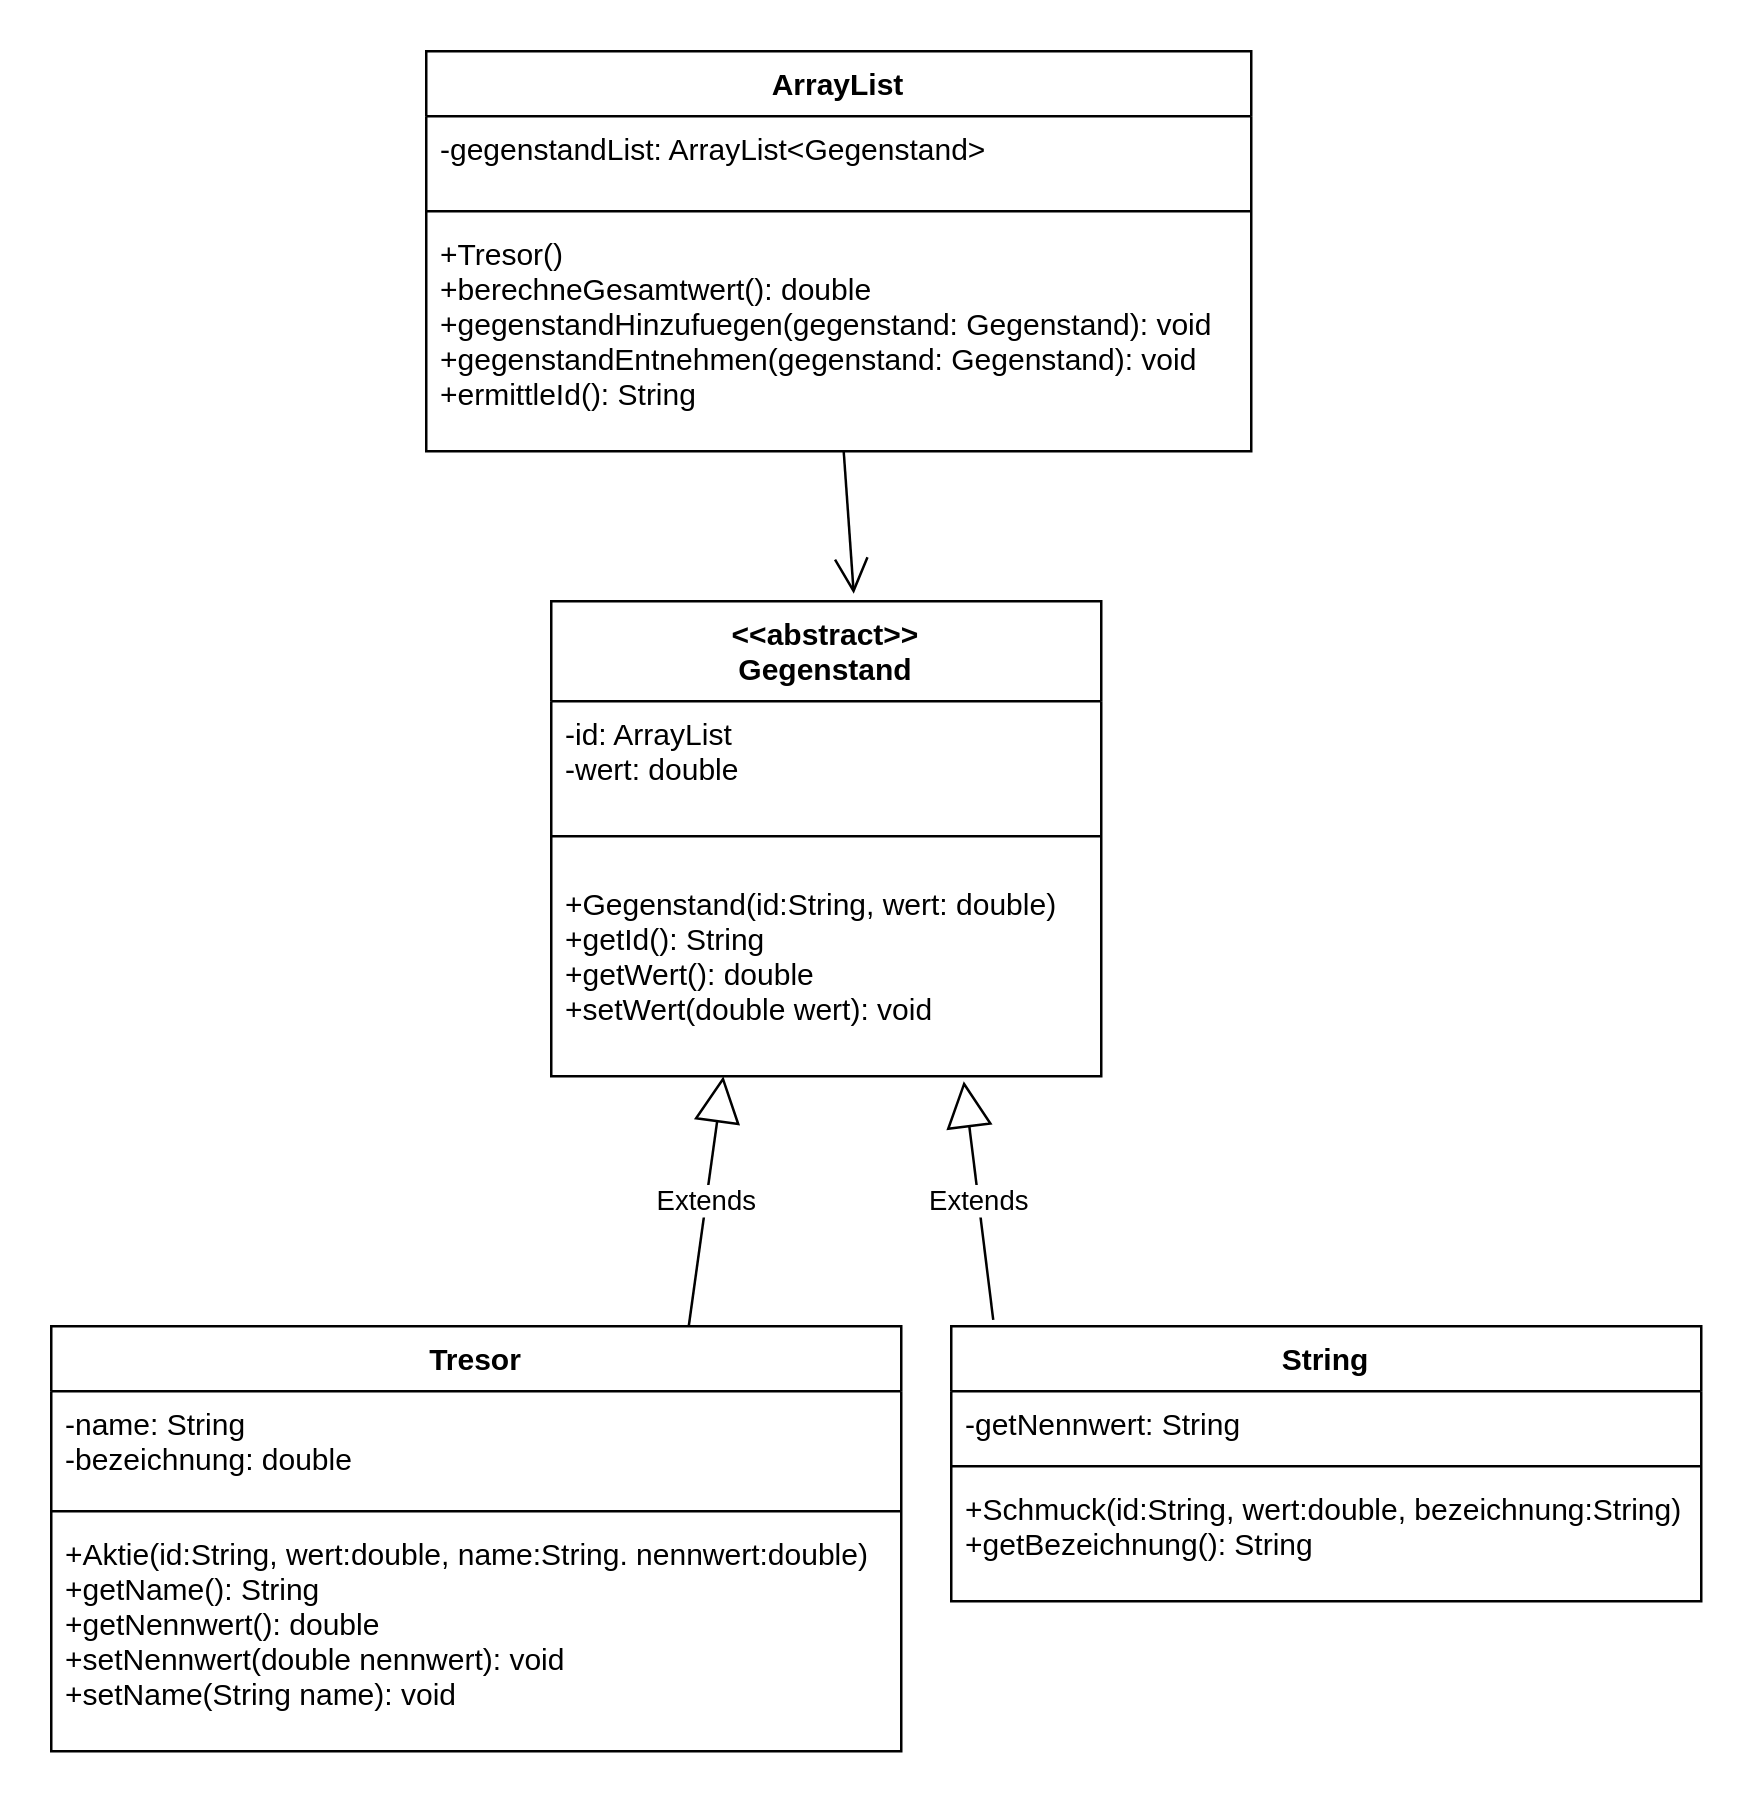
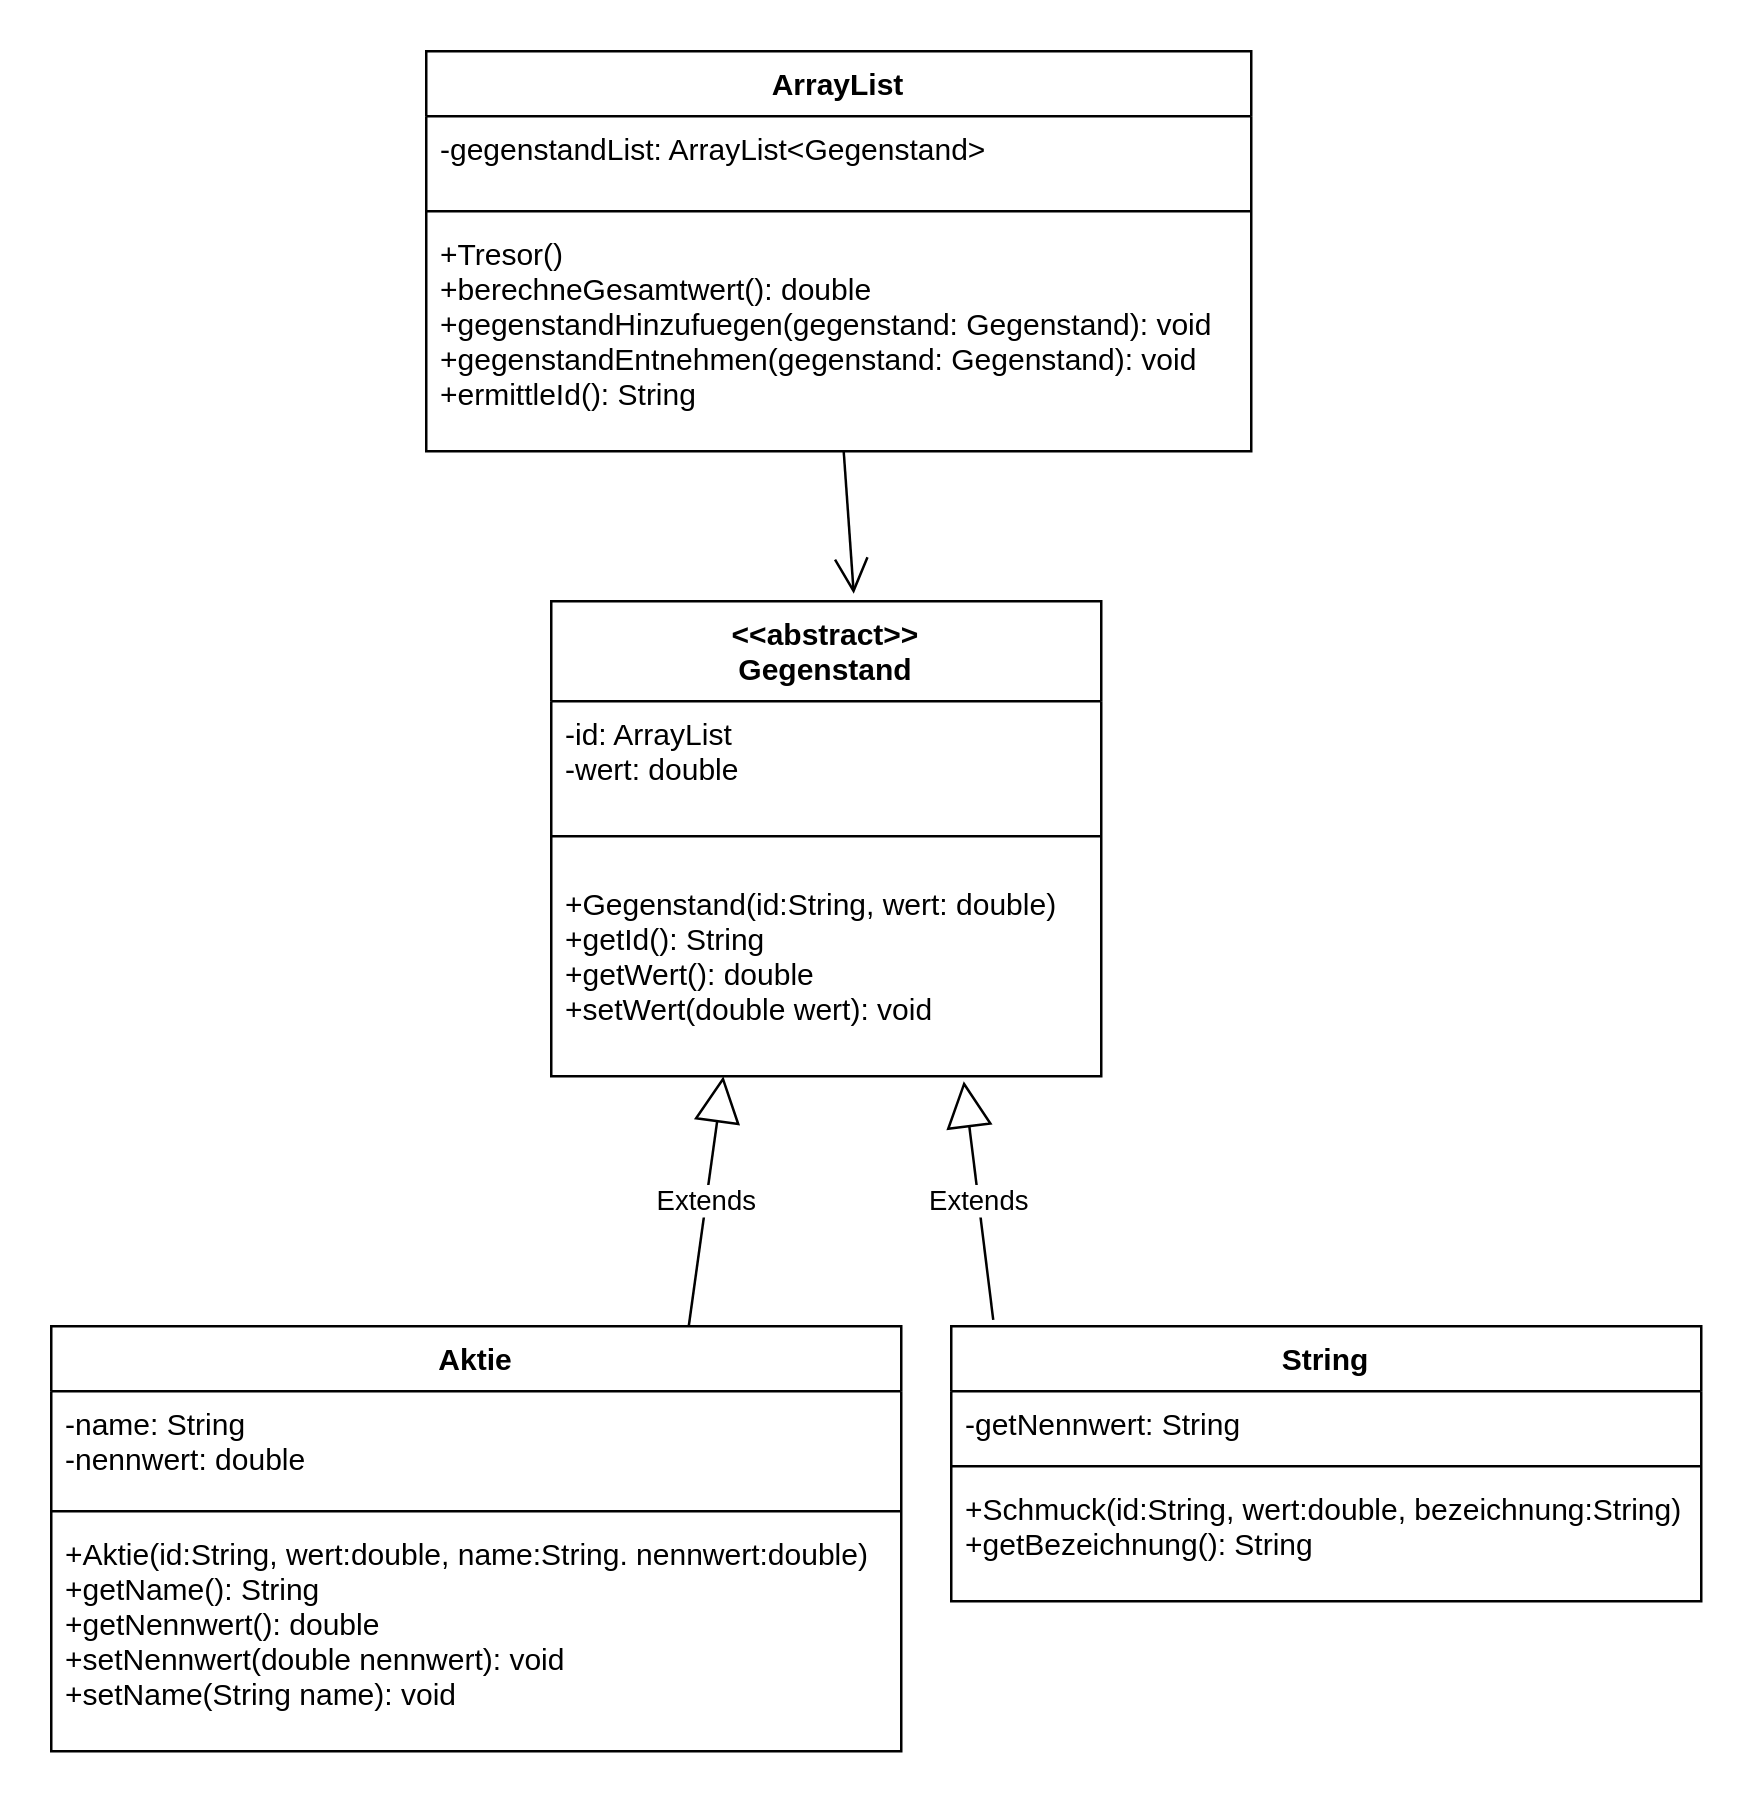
(475, 1360) -> (475, 1360)
(163, 1425) -> (163, 1425)
